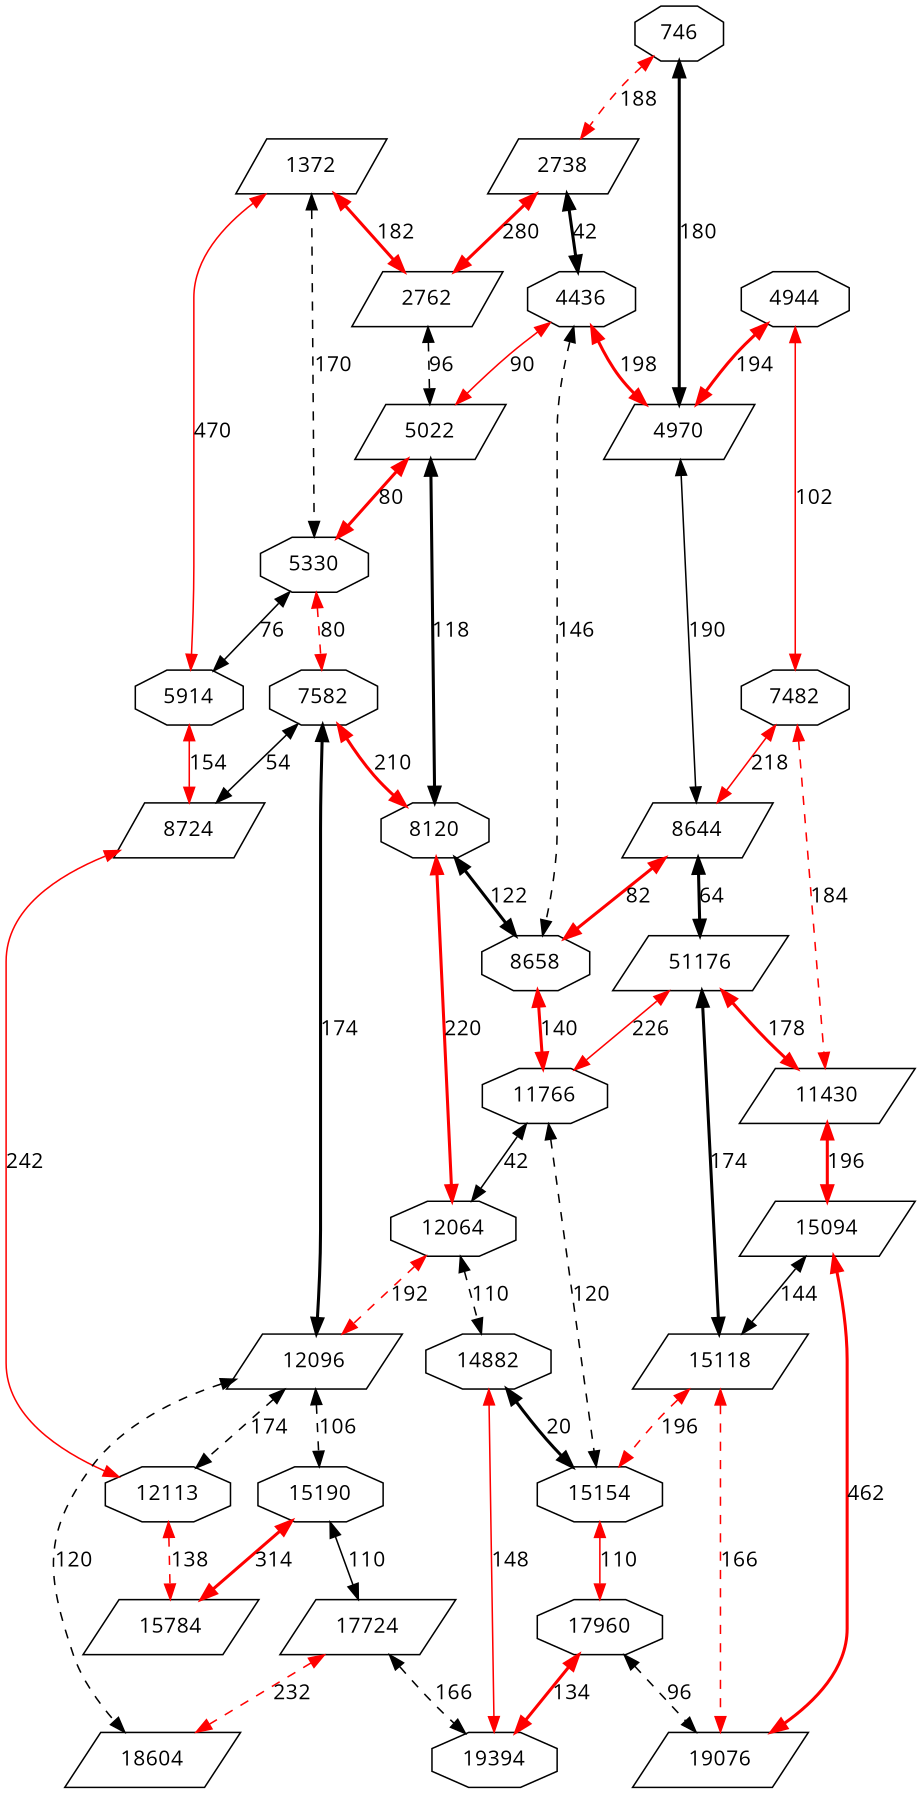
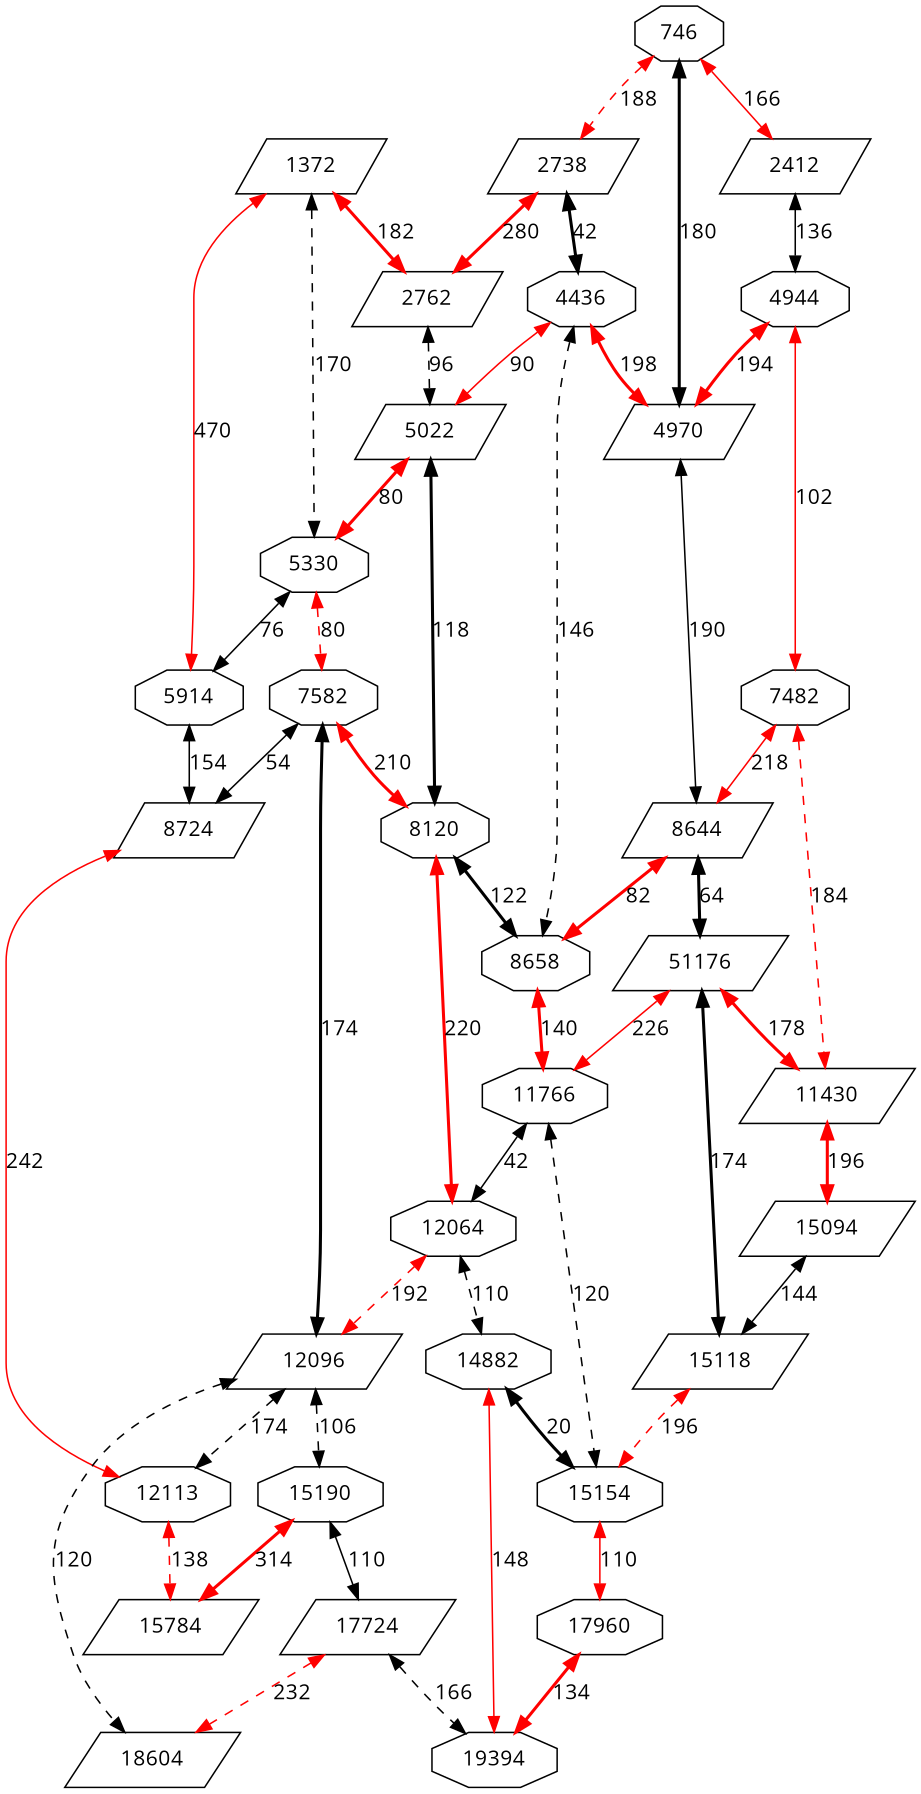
none -> (795, 166)
(189, 764) -> (189, 764)
(720, 1760) -> none
